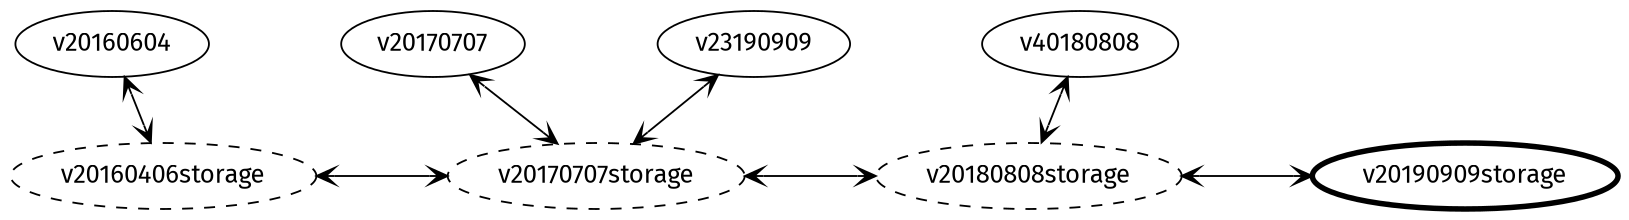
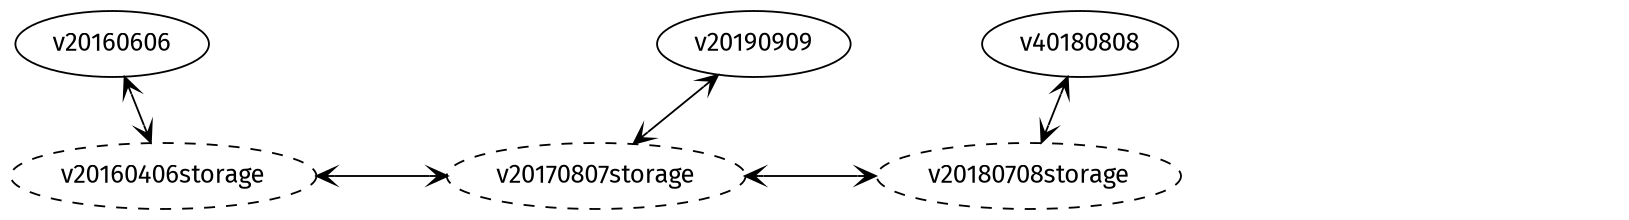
(112, 44) -> (112, 44)
(433, 44) -> none
(754, 44) -> (754, 44)
(596, 176) -> (596, 176)
(1029, 176) -> (1029, 176)
(1465, 176) -> none
